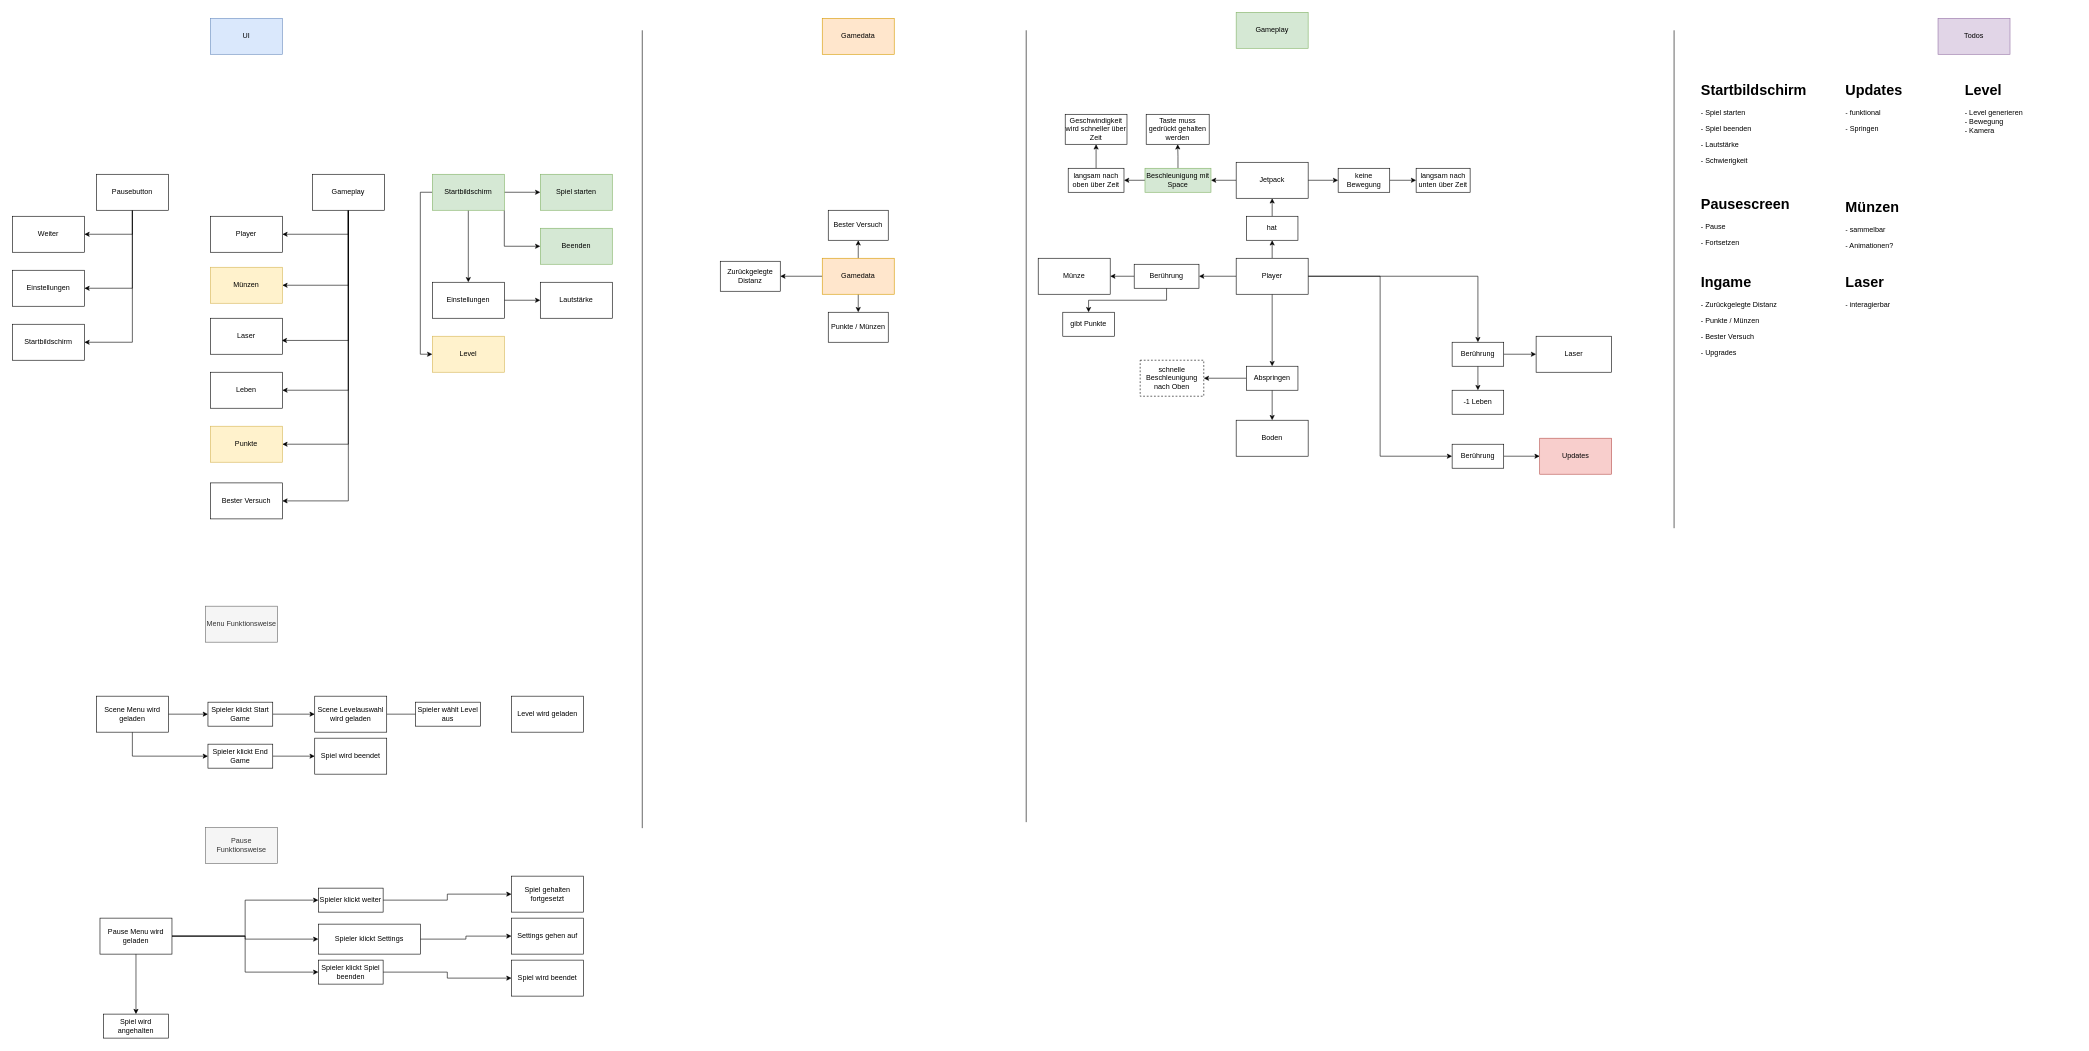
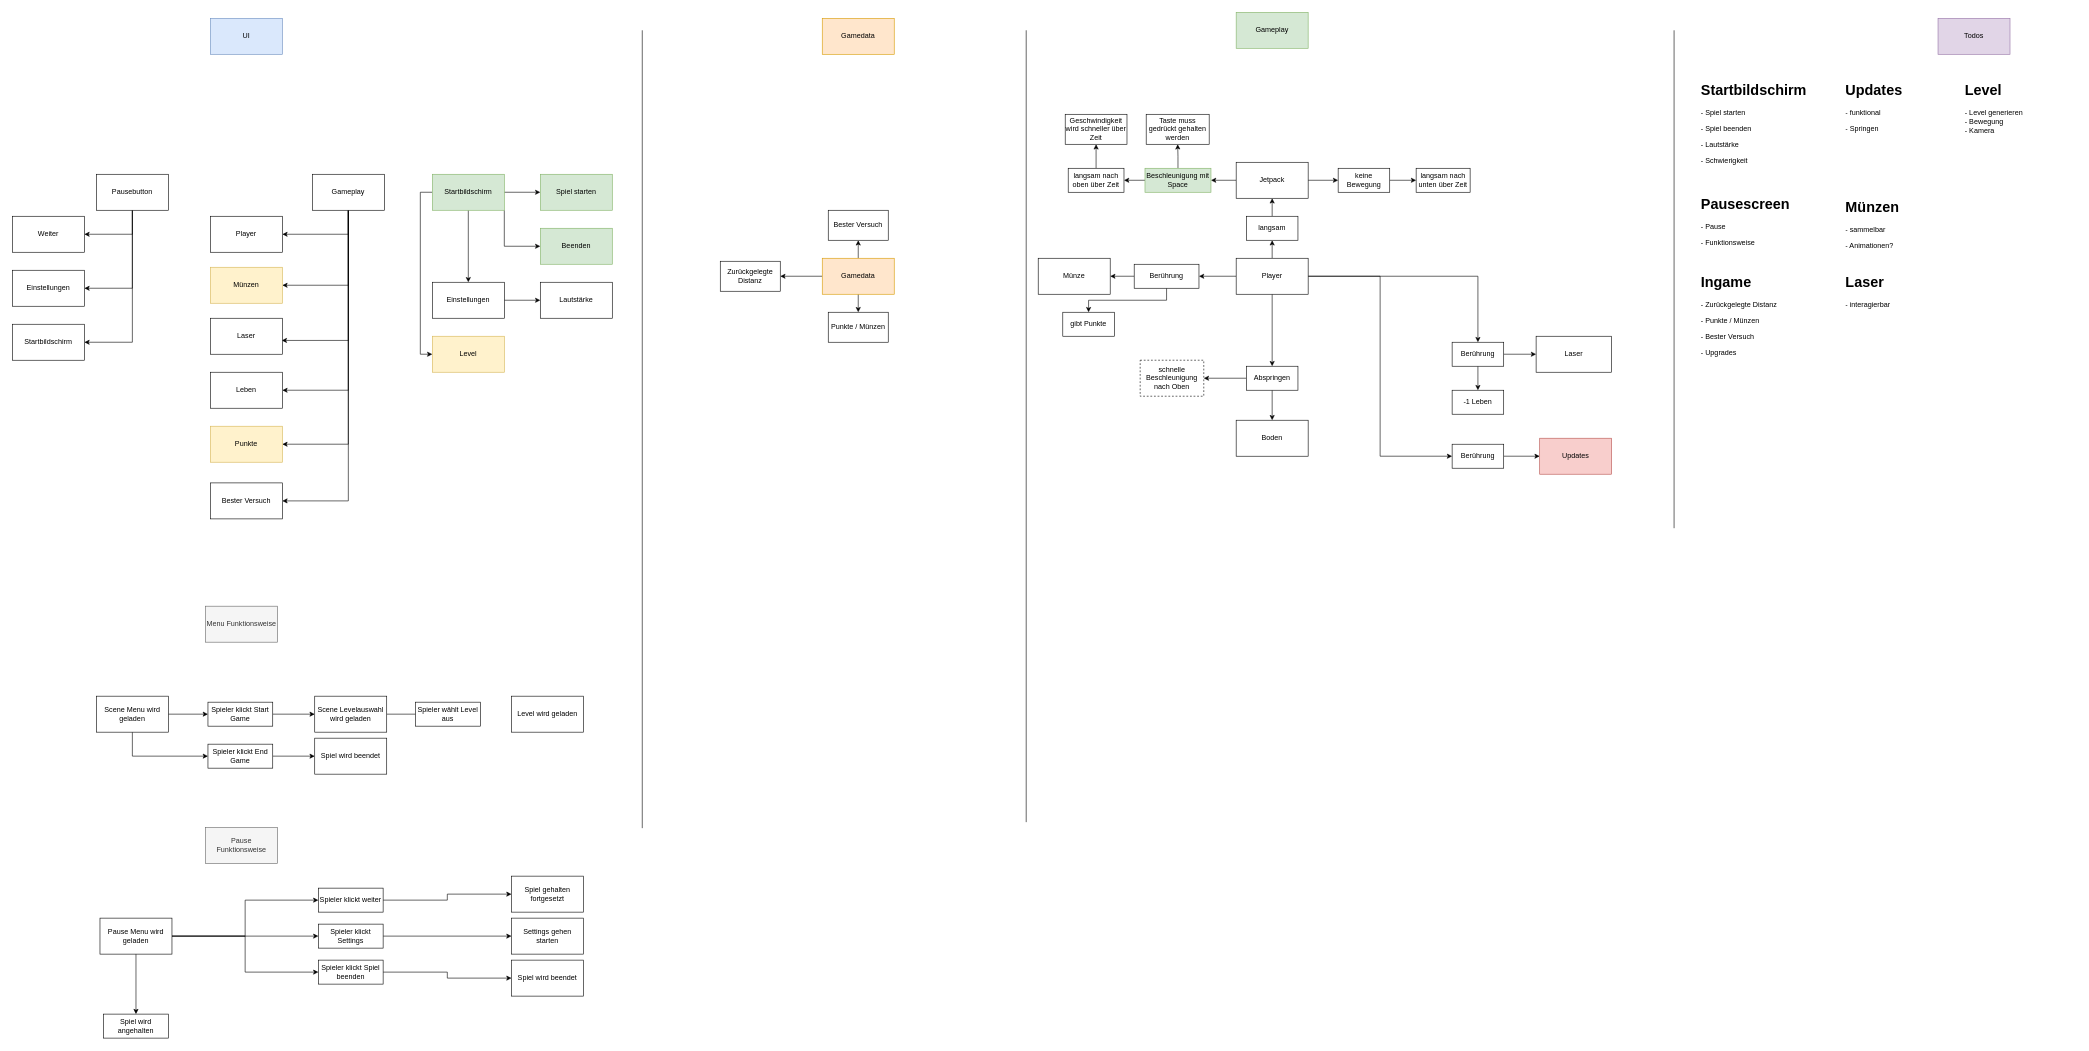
(1725, 199) -> (1731, 199)
(1272, 228) -> (1272, 228)
(548, 936) -> (548, 936)
(369, 939) -> (351, 936)
